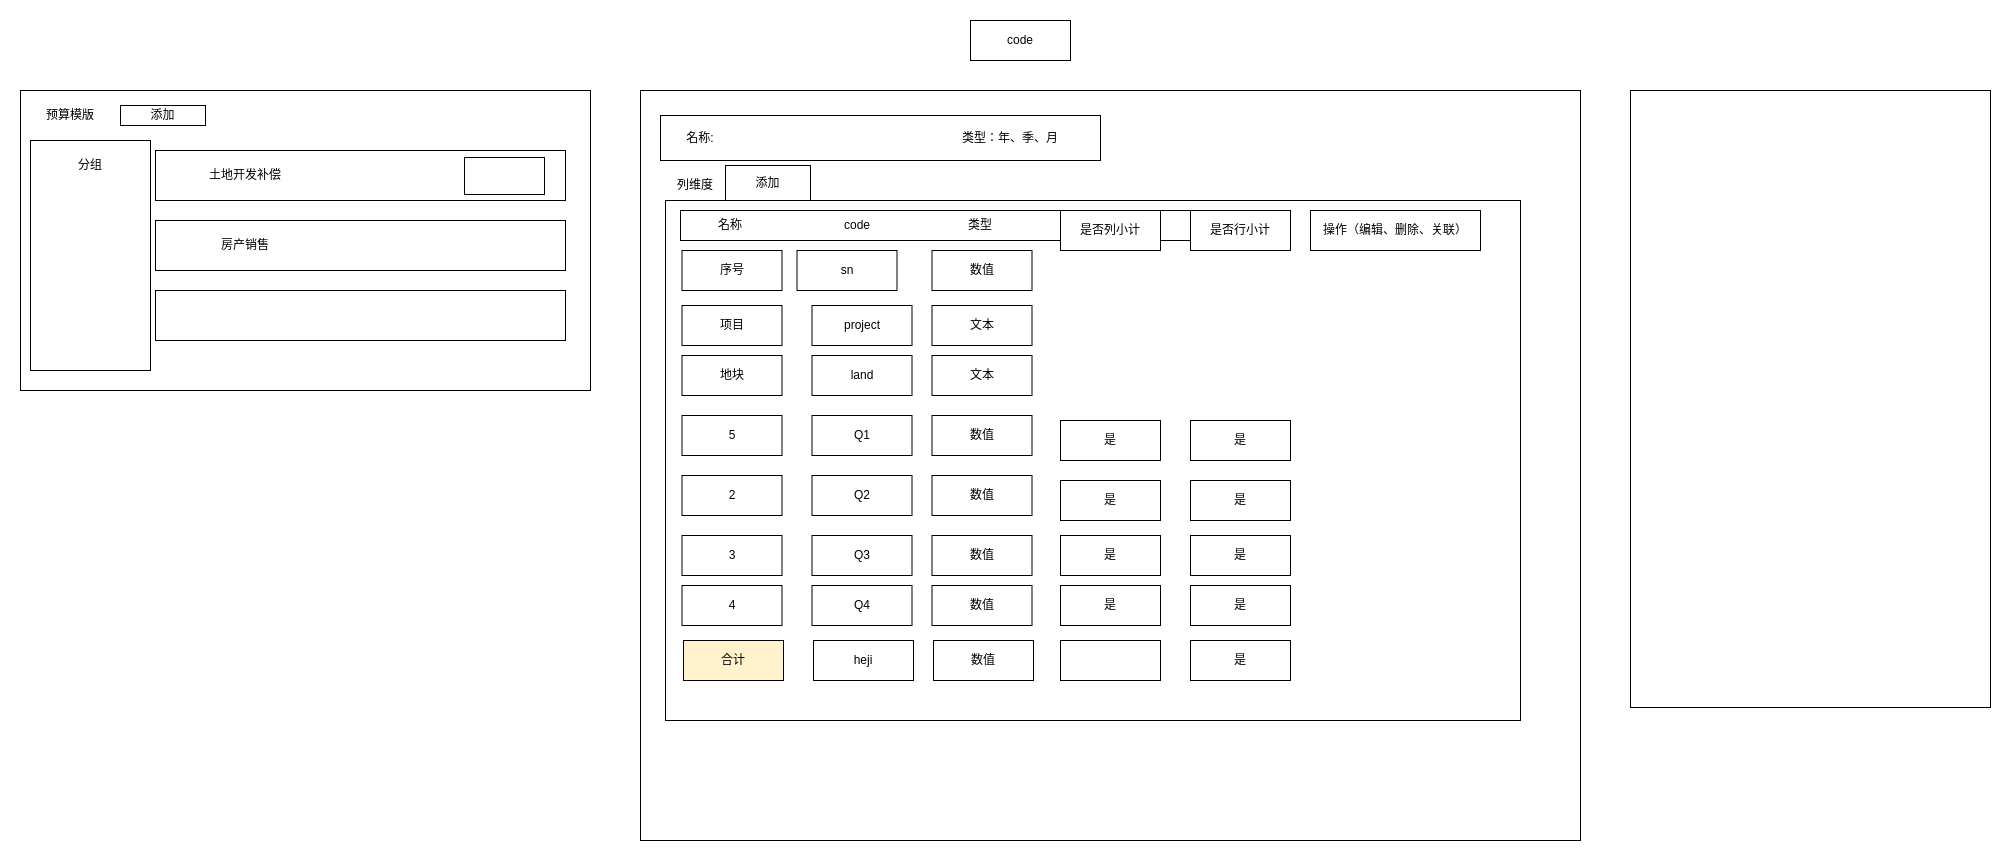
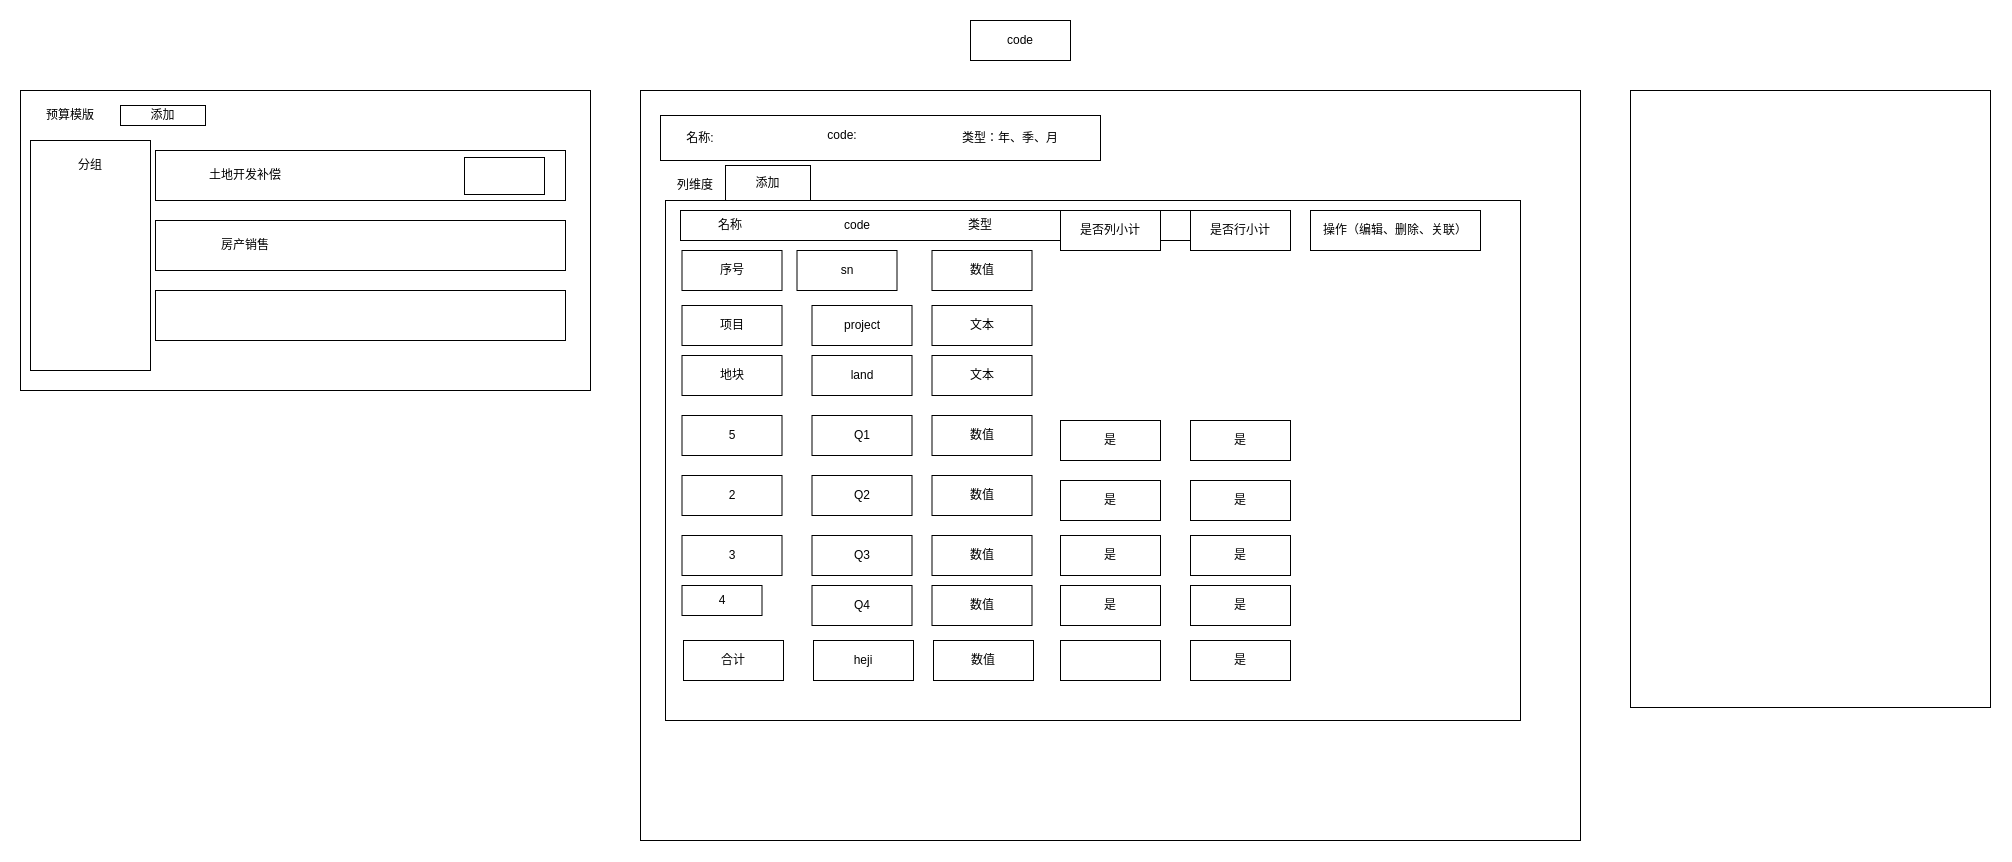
none -> (842, 136)
(732, 606) -> (722, 601)
(734, 661) -> (734, 661)
